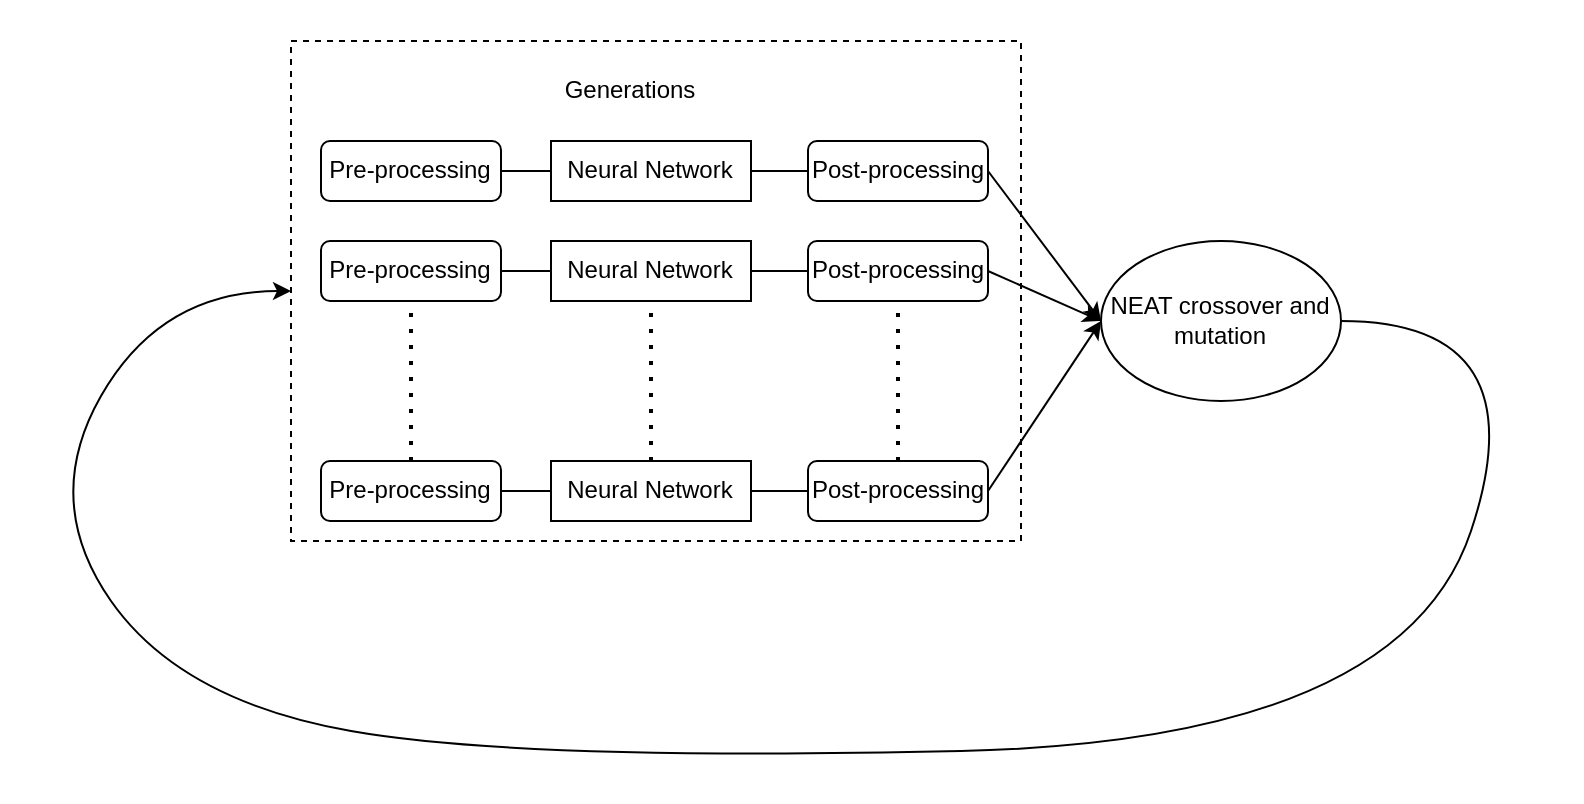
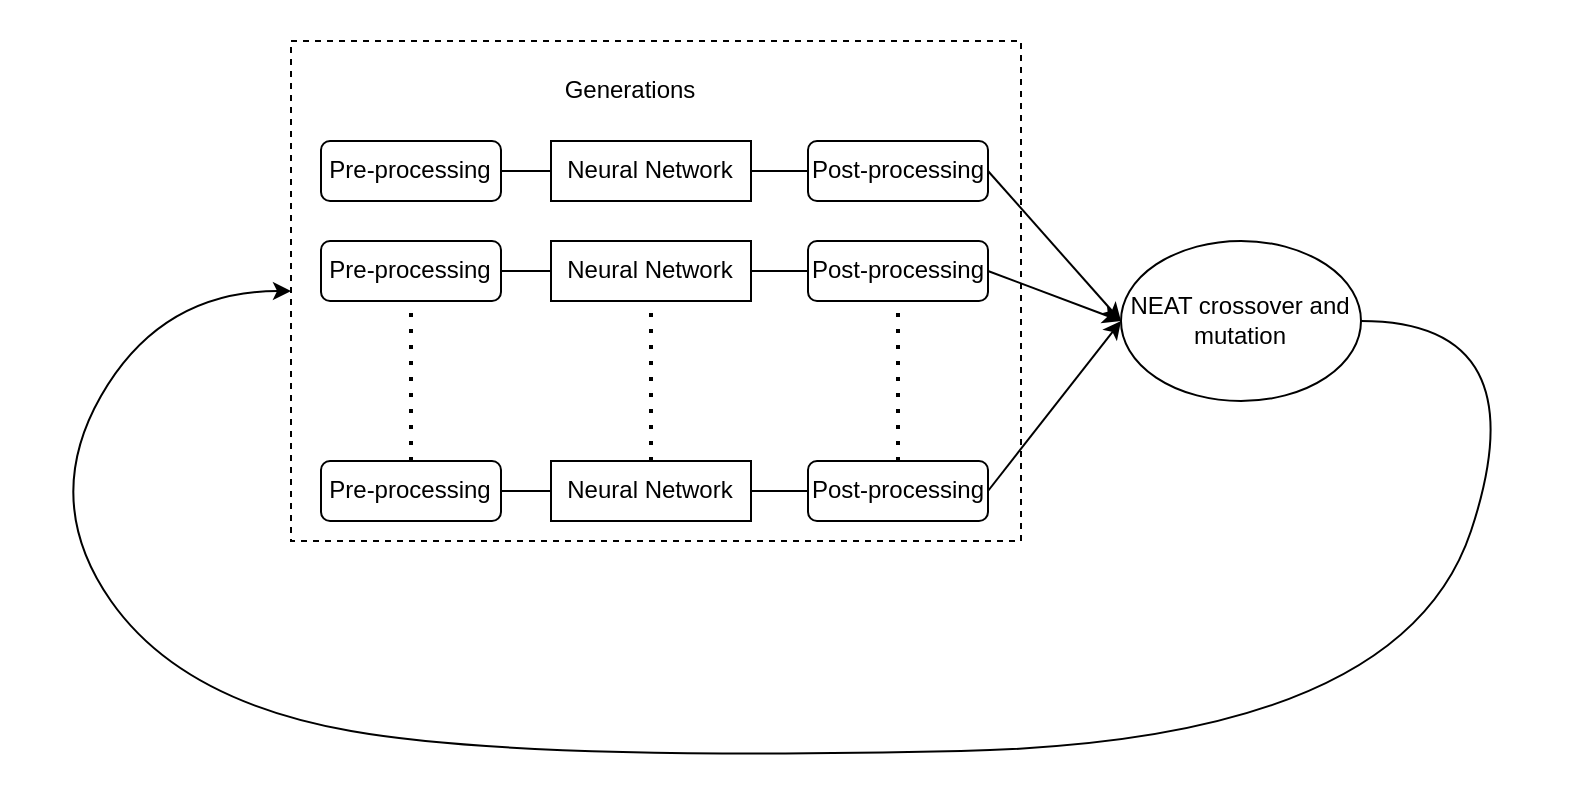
(1221, 321) -> (1241, 321)
